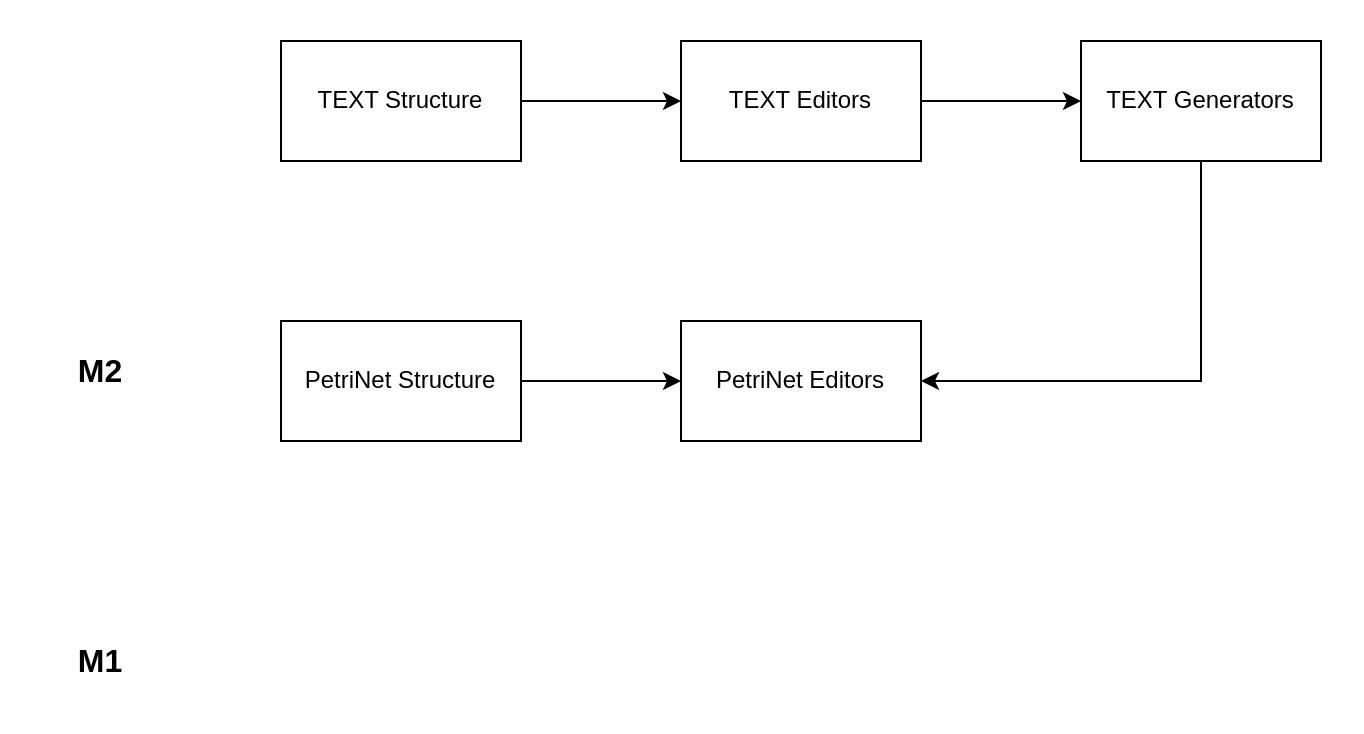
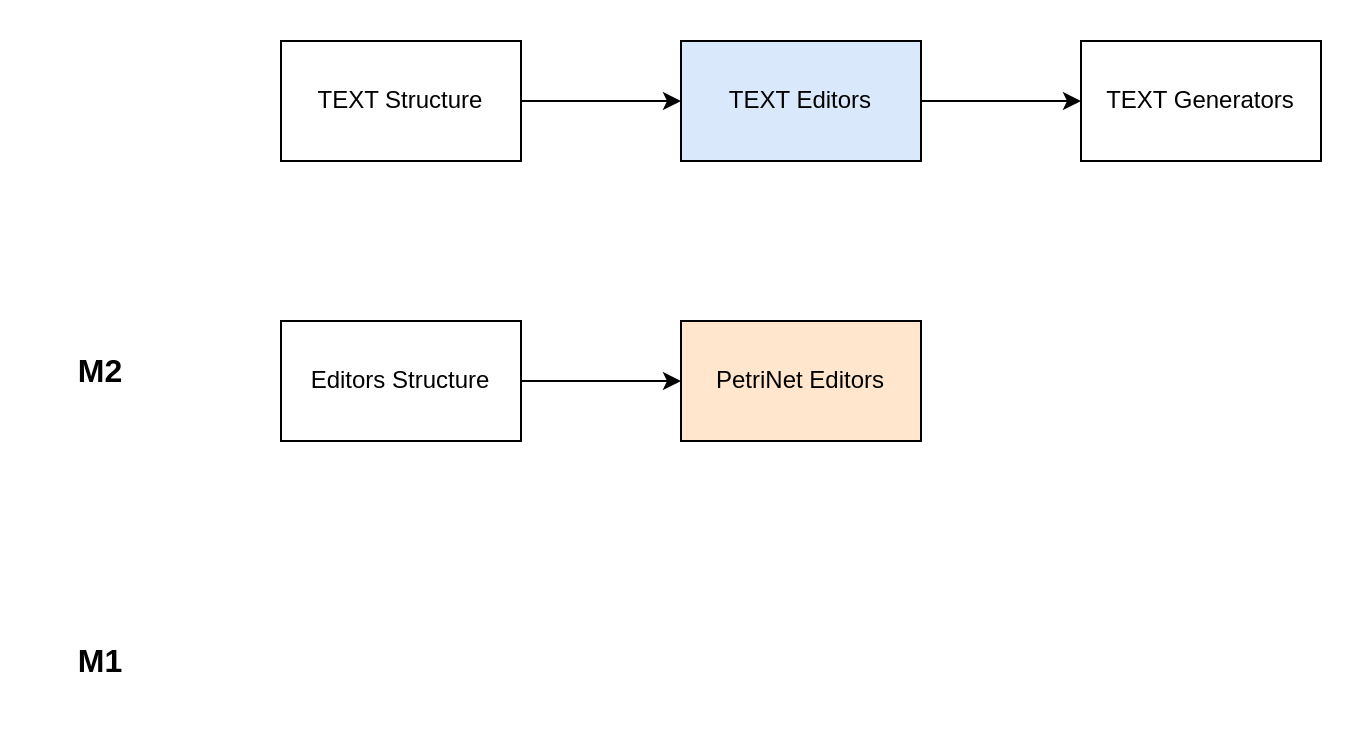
(801, 101) -> (801, 101)
(401, 381) -> (401, 381)
(801, 381) -> (801, 381)
(1178, 381) -> none
